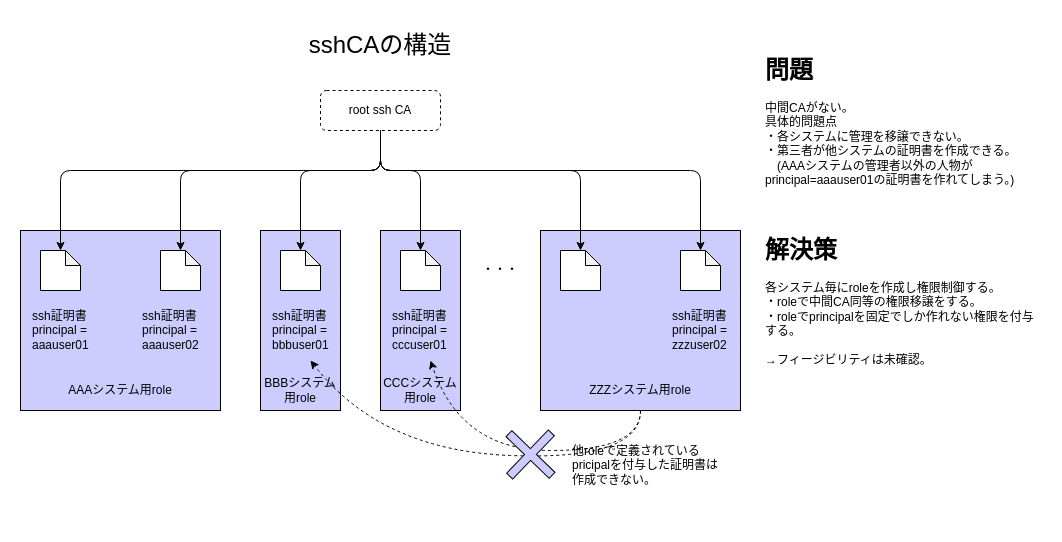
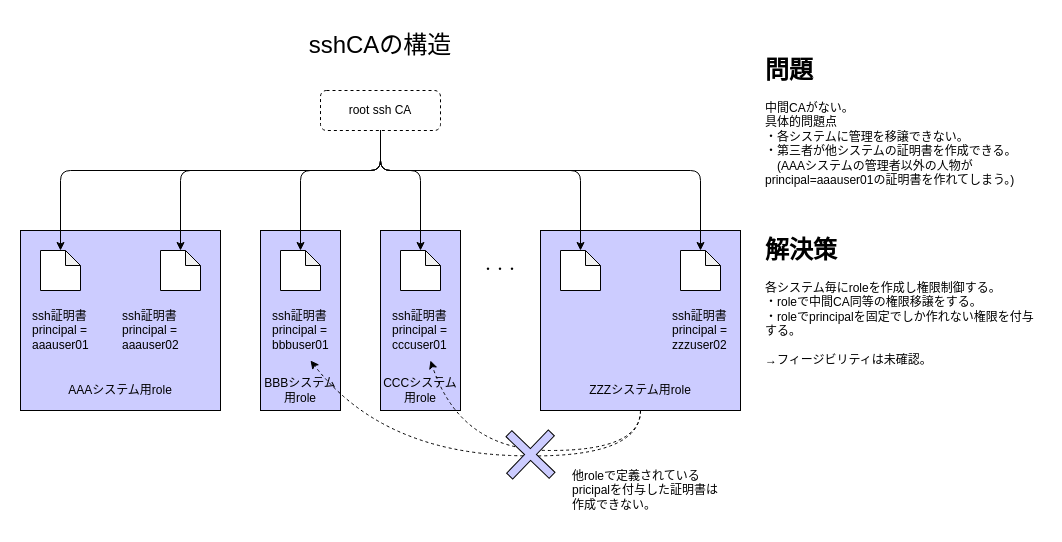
(181, 331) -> (161, 331)
(651, 466) -> (651, 491)
